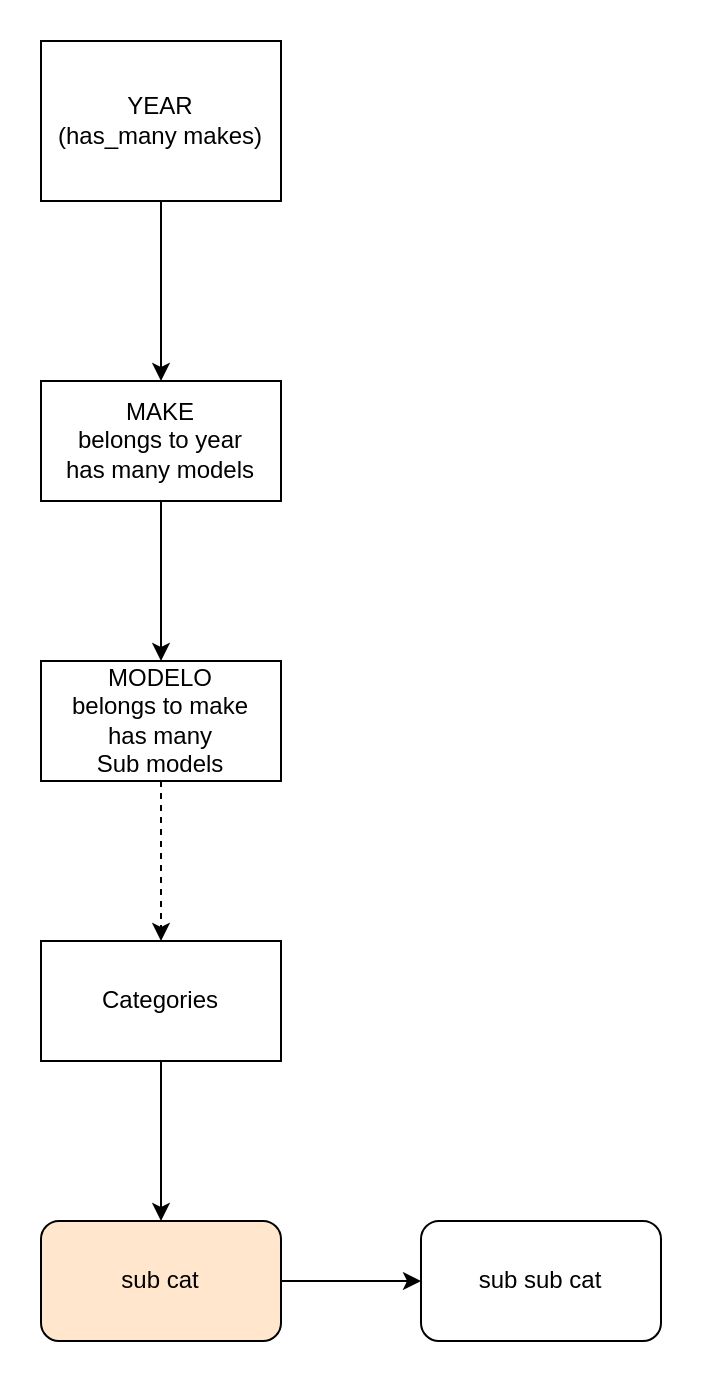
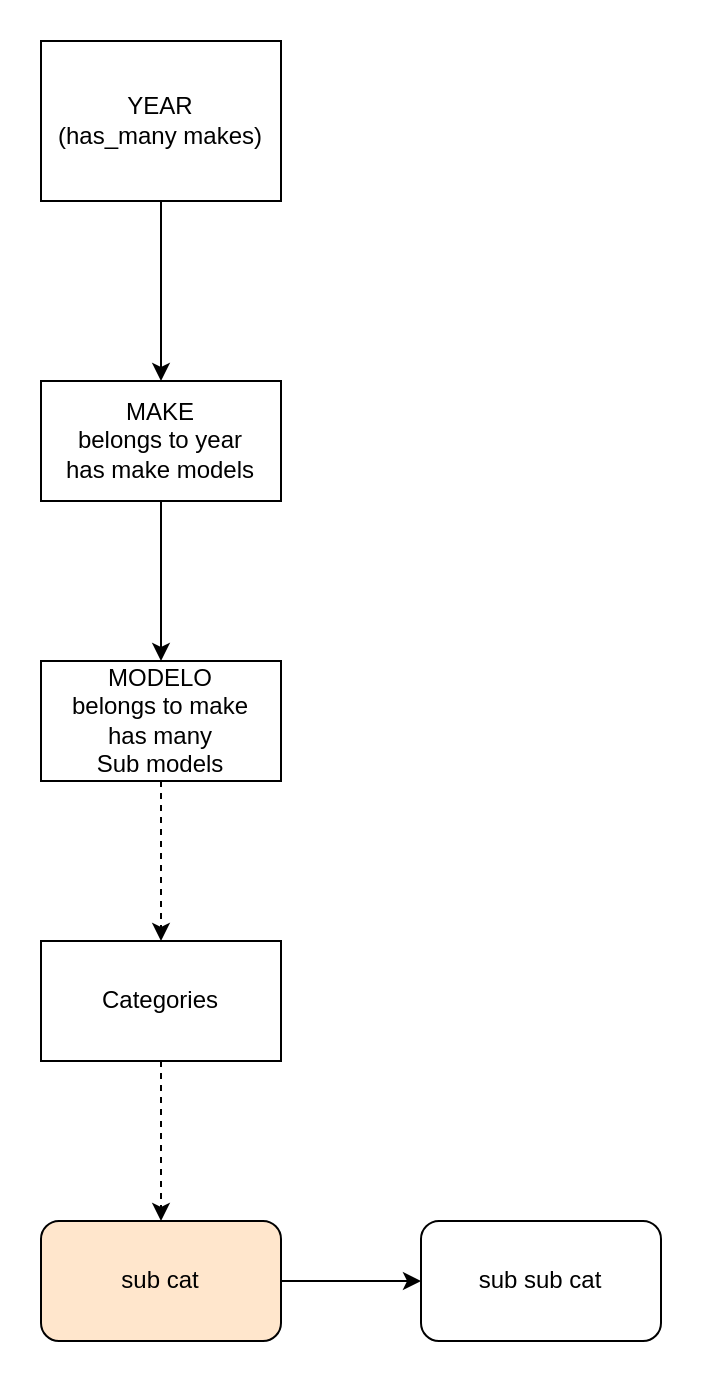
(161, 441) -> (161, 441)
(161, 1134) -> (161, 1134)
